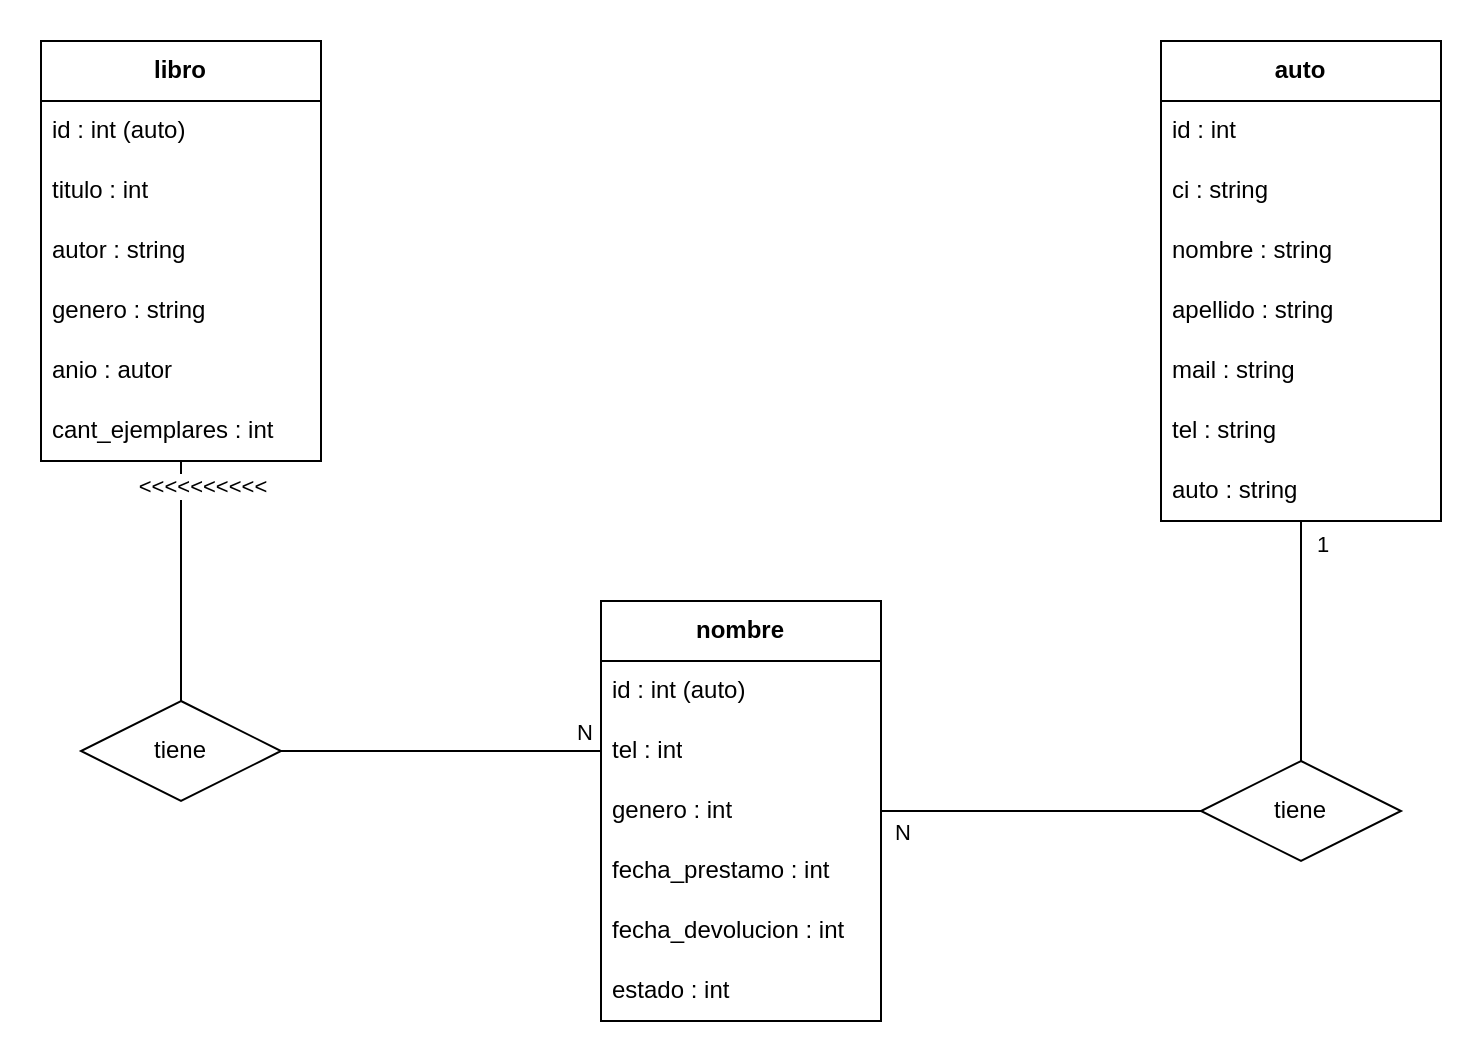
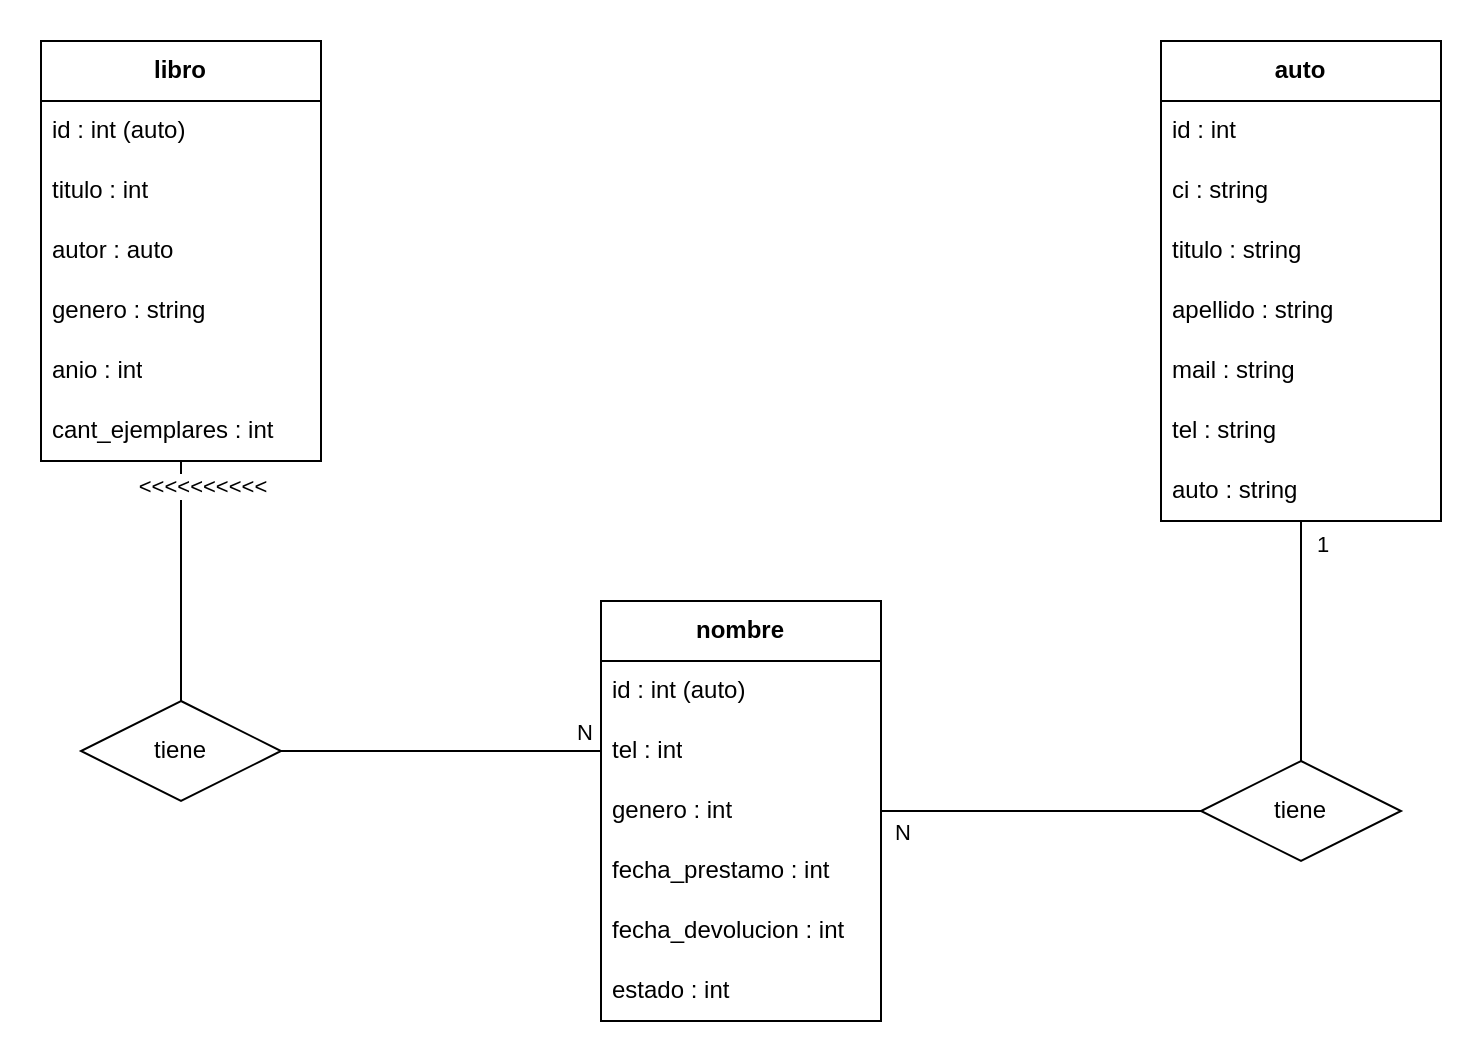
(135, 251) -> (124, 251)
(1261, 251) -> (1255, 251)
(121, 371) -> (105, 371)
